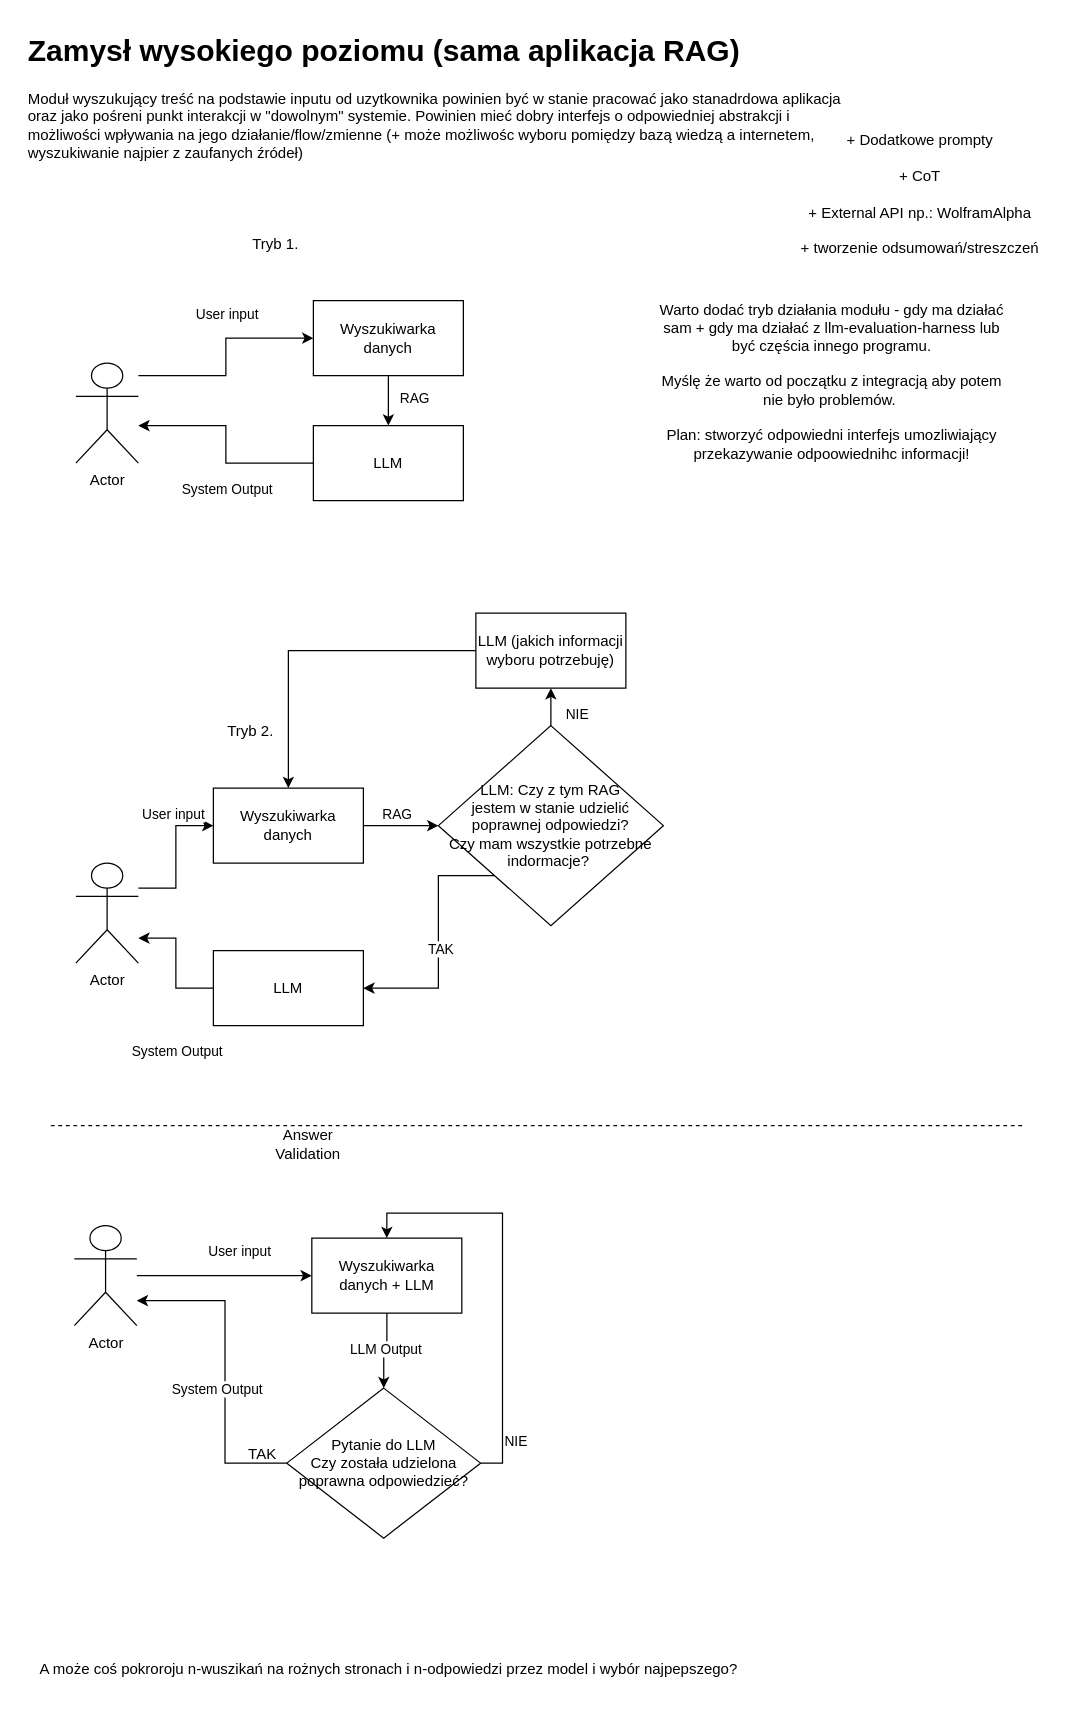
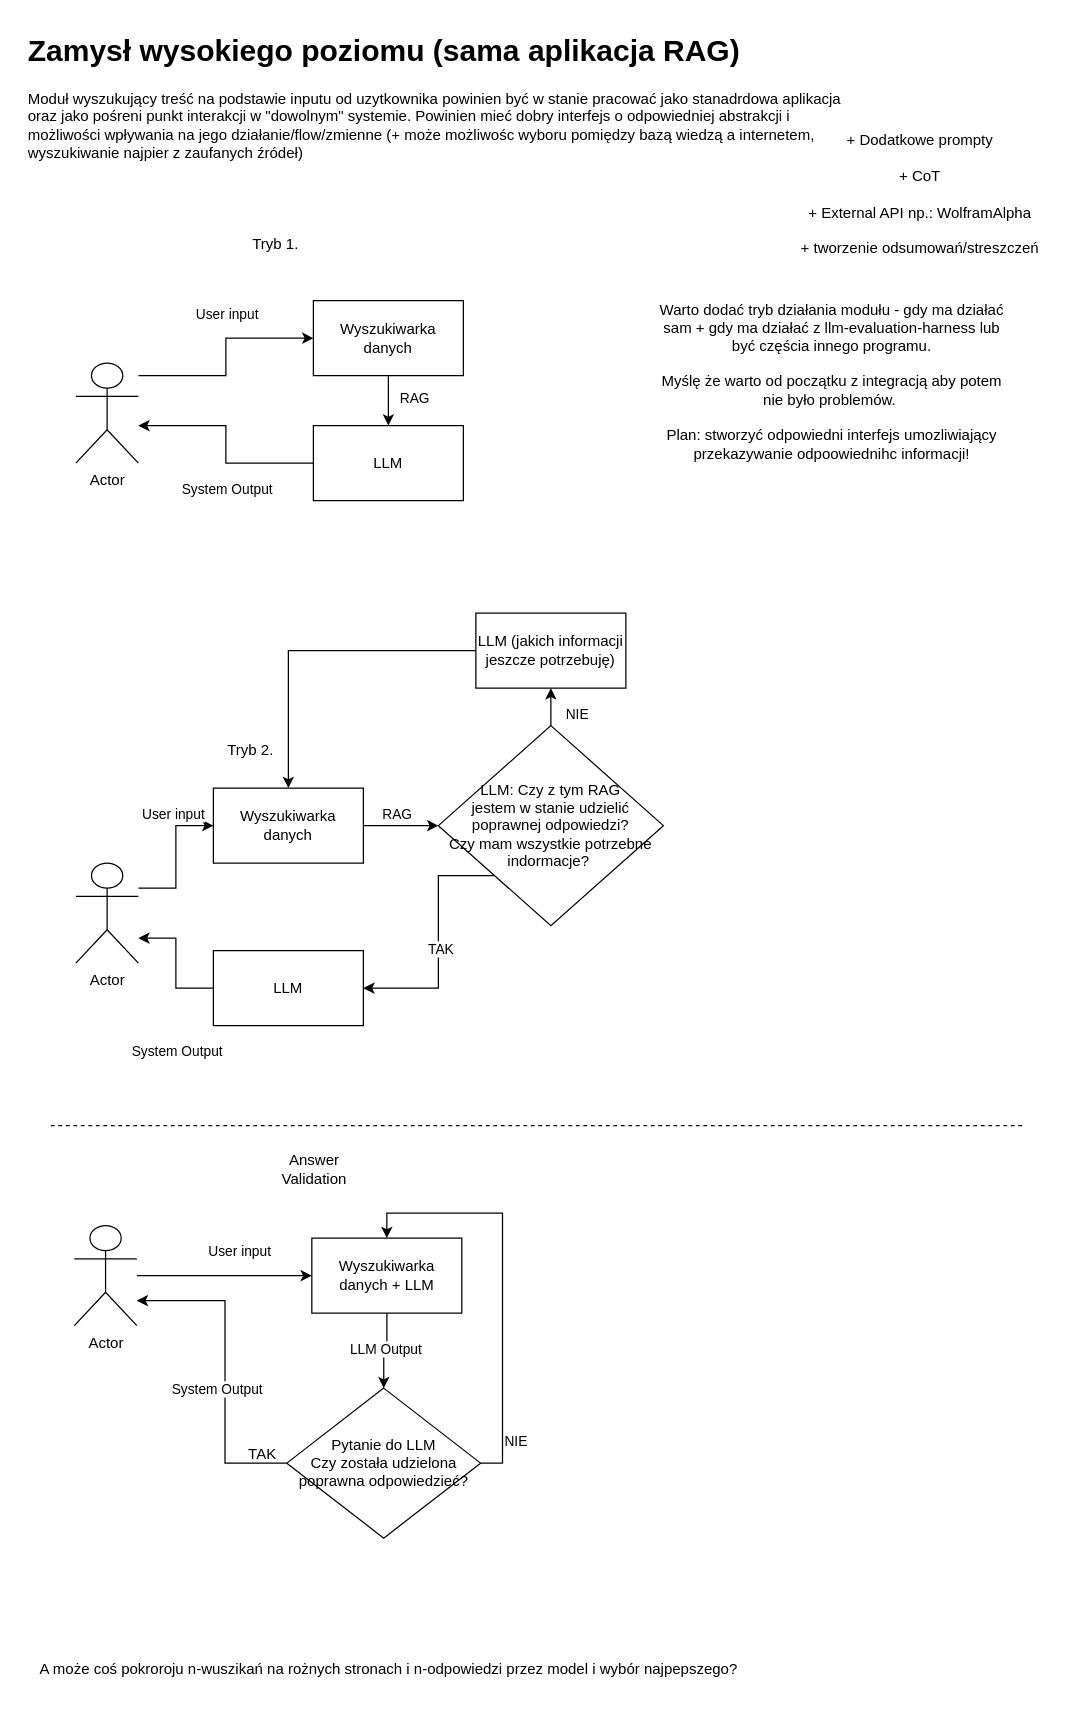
(551, 651) -> (551, 651)
(251, 732) -> (251, 751)
(308, 1144) -> (315, 1169)
